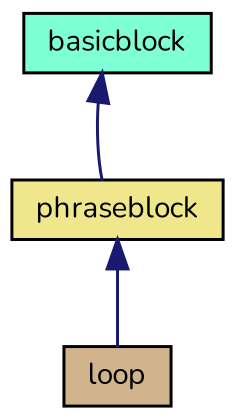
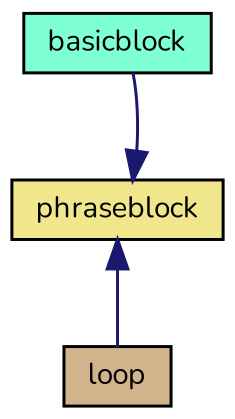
(98, 142) -> (137, 112)
